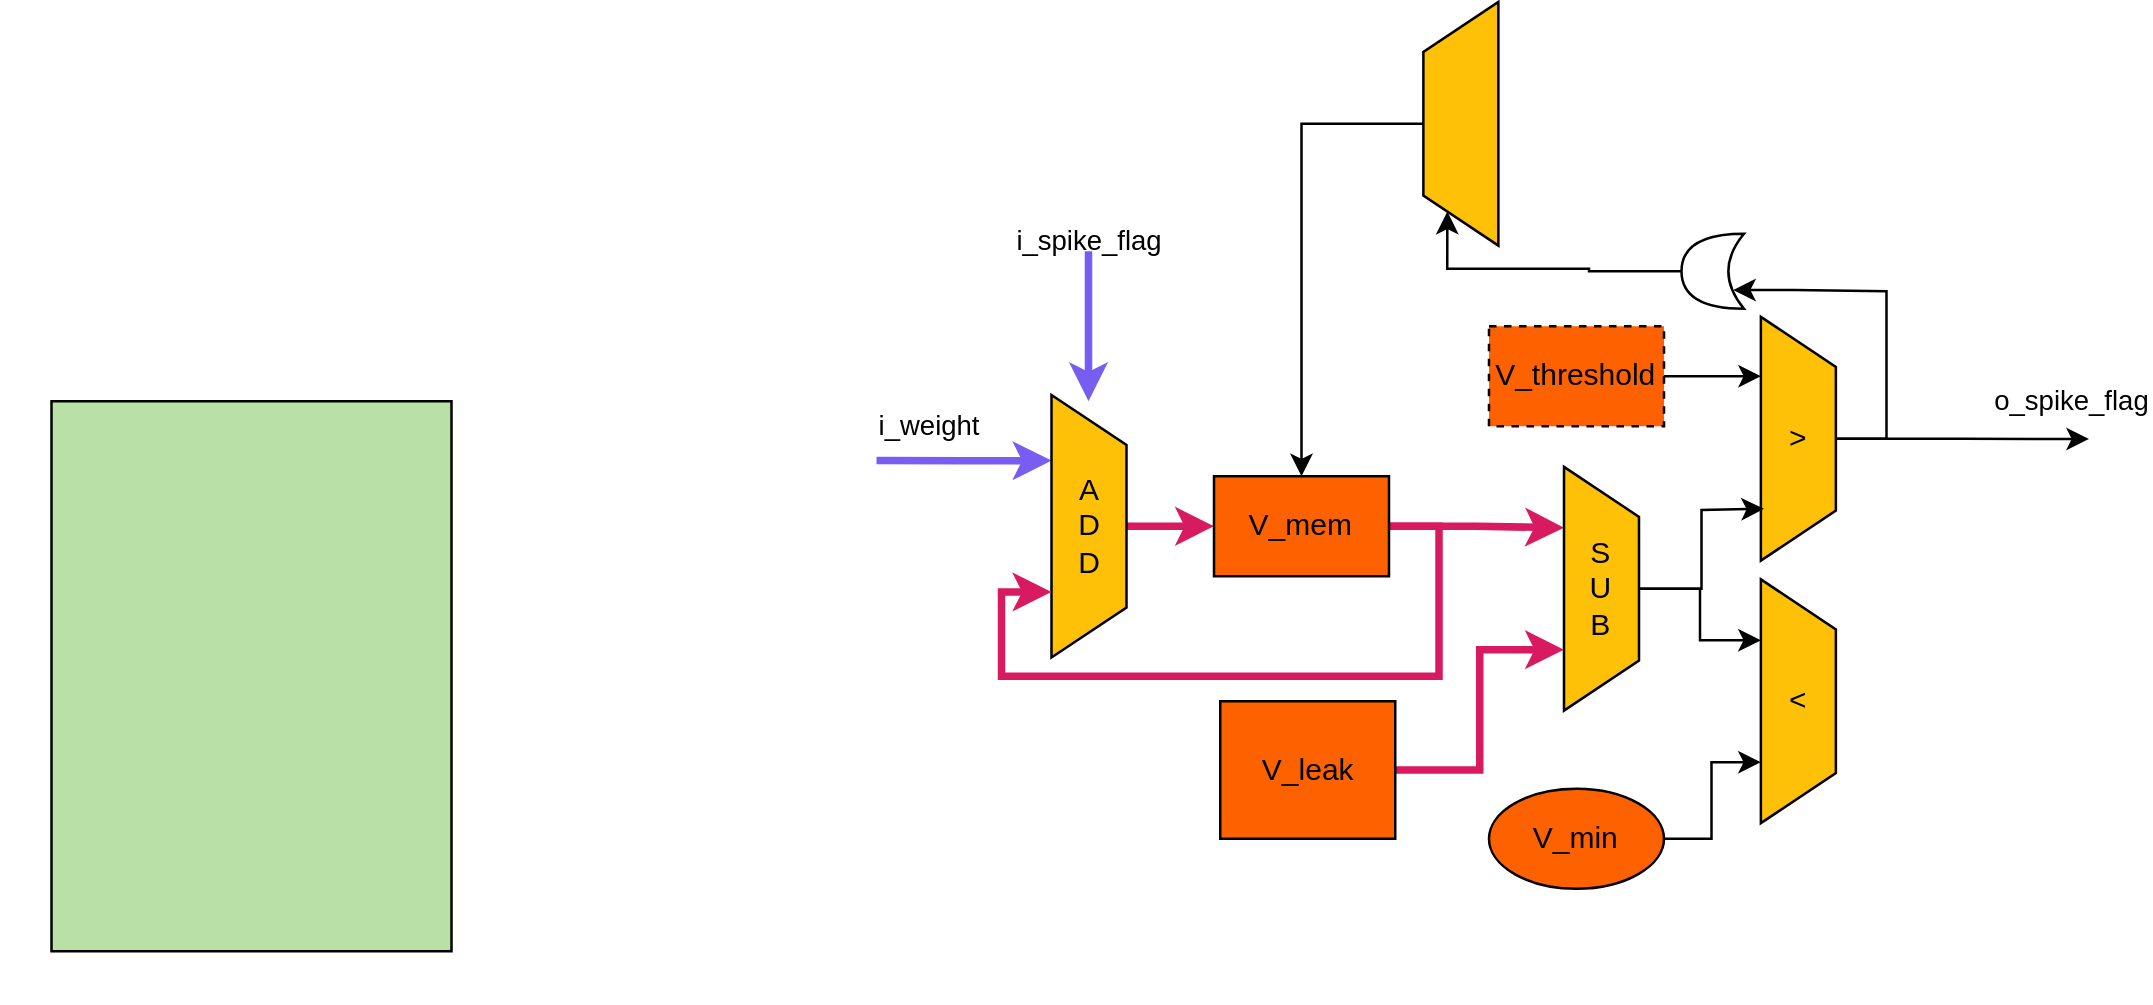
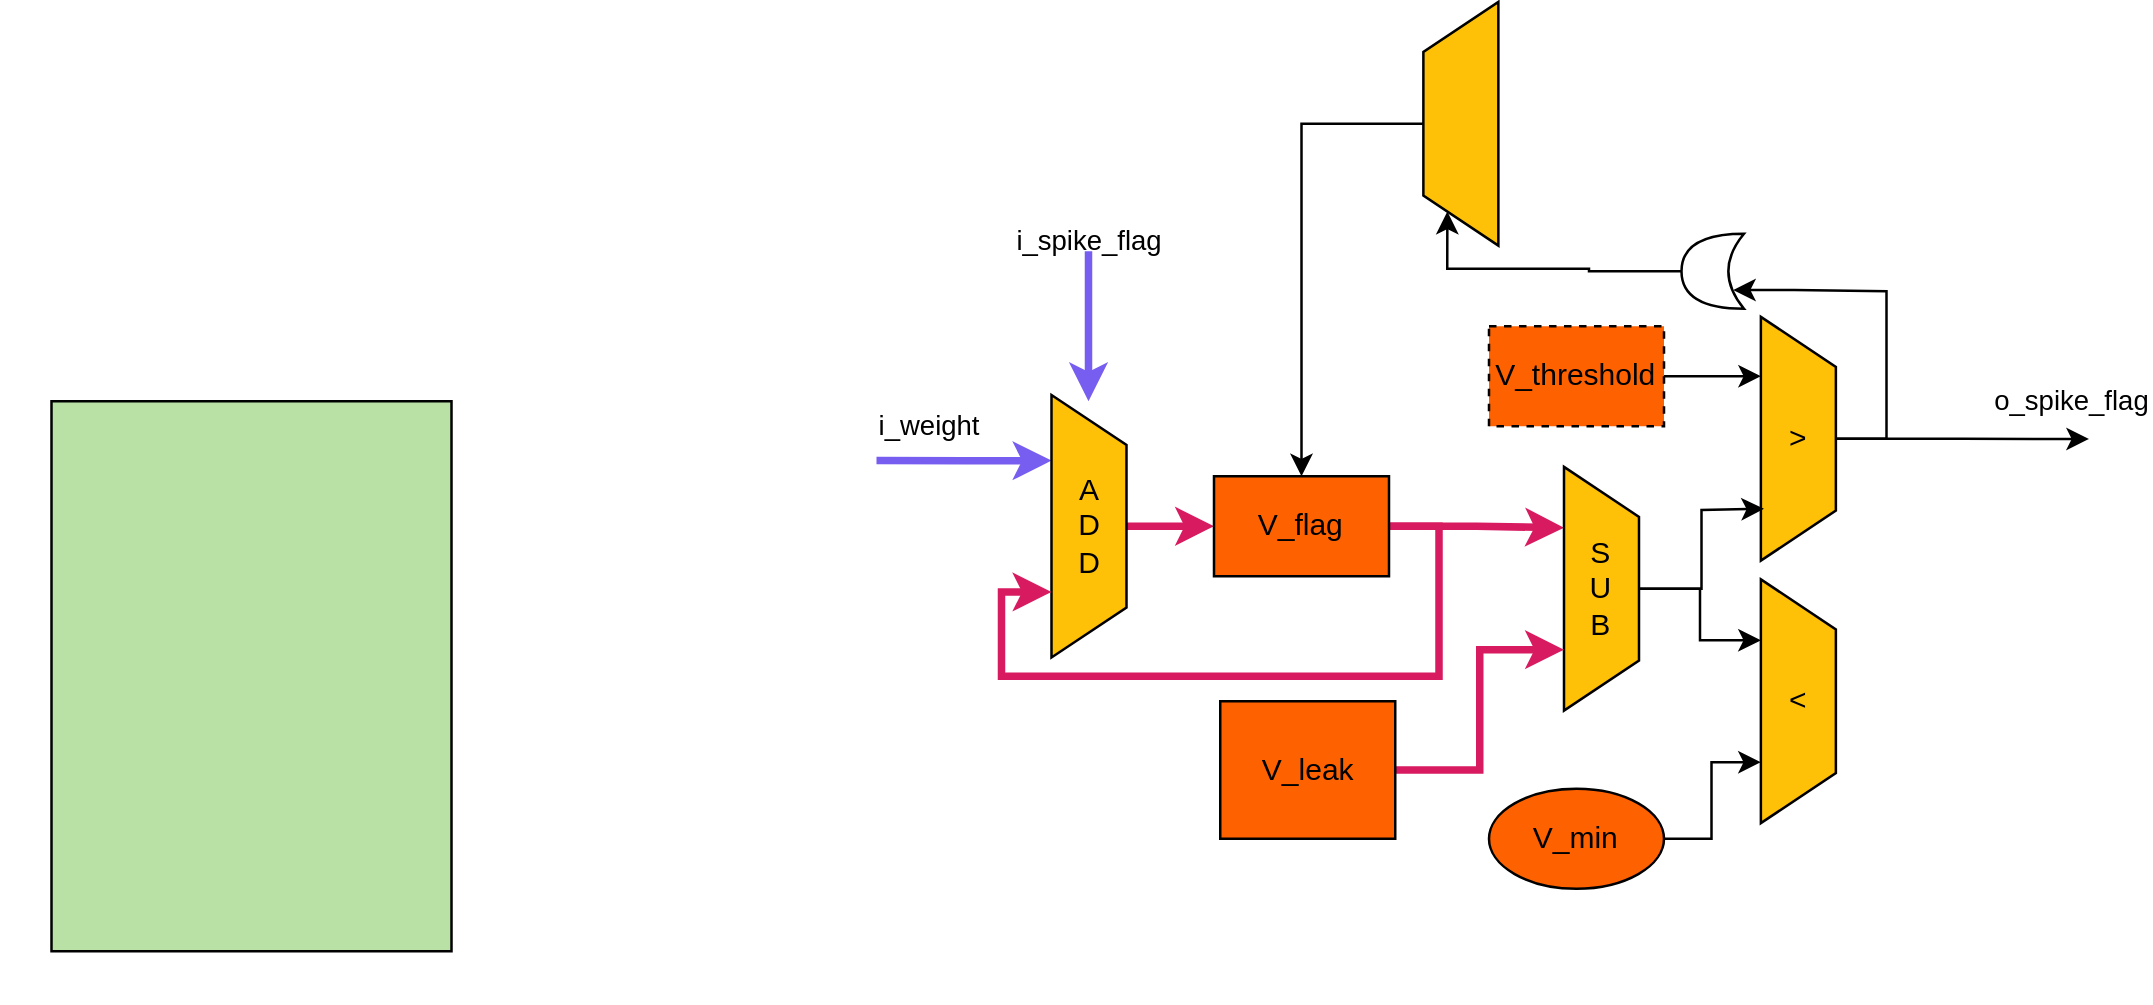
(1301, 526) -> (1301, 526)
